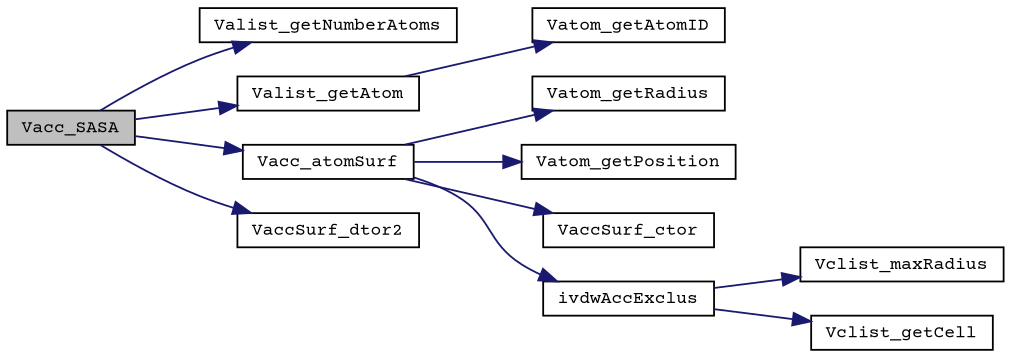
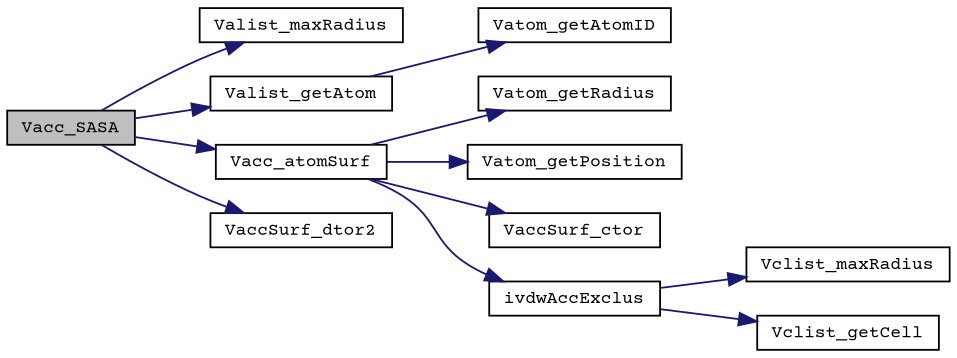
(328, 25) -> (301, 25)
